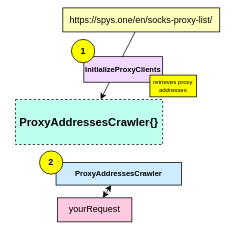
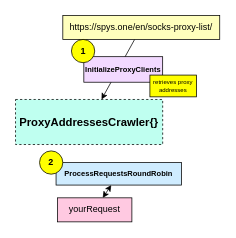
(141, 20) -> (141, 27)
(119, 174) -> (119, 174)
